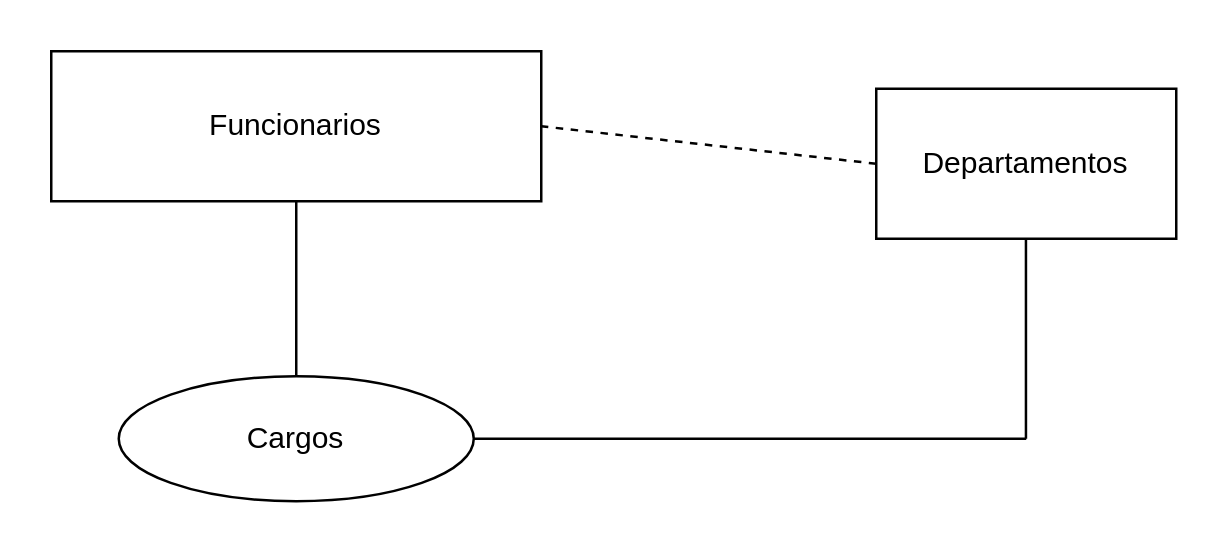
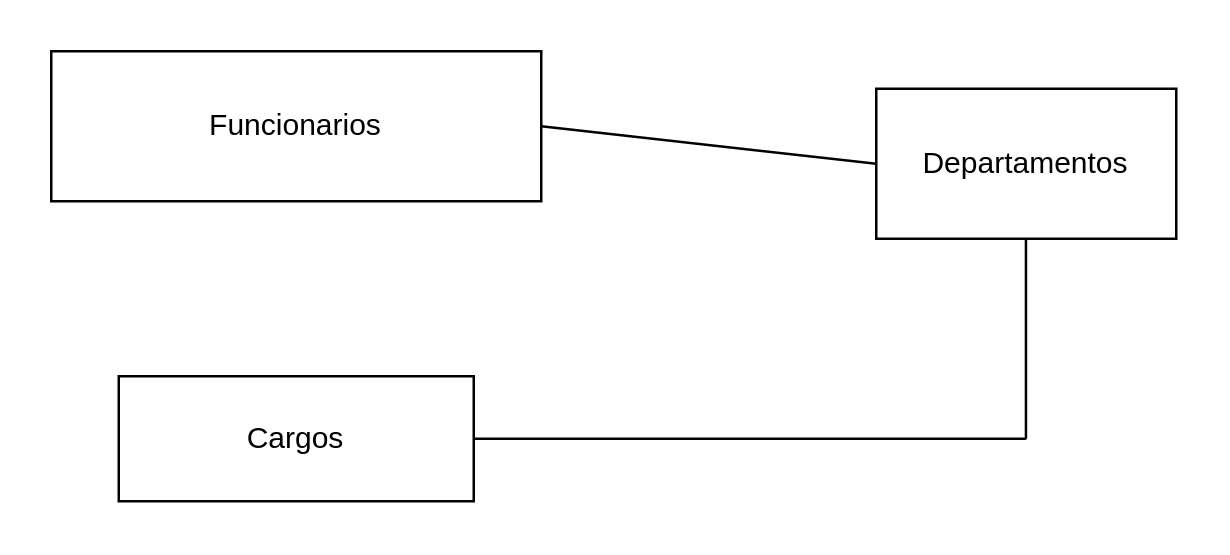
(710, 145) -> (710, 145)
(296, 289) -> none
(296, 439) -> (296, 439)
